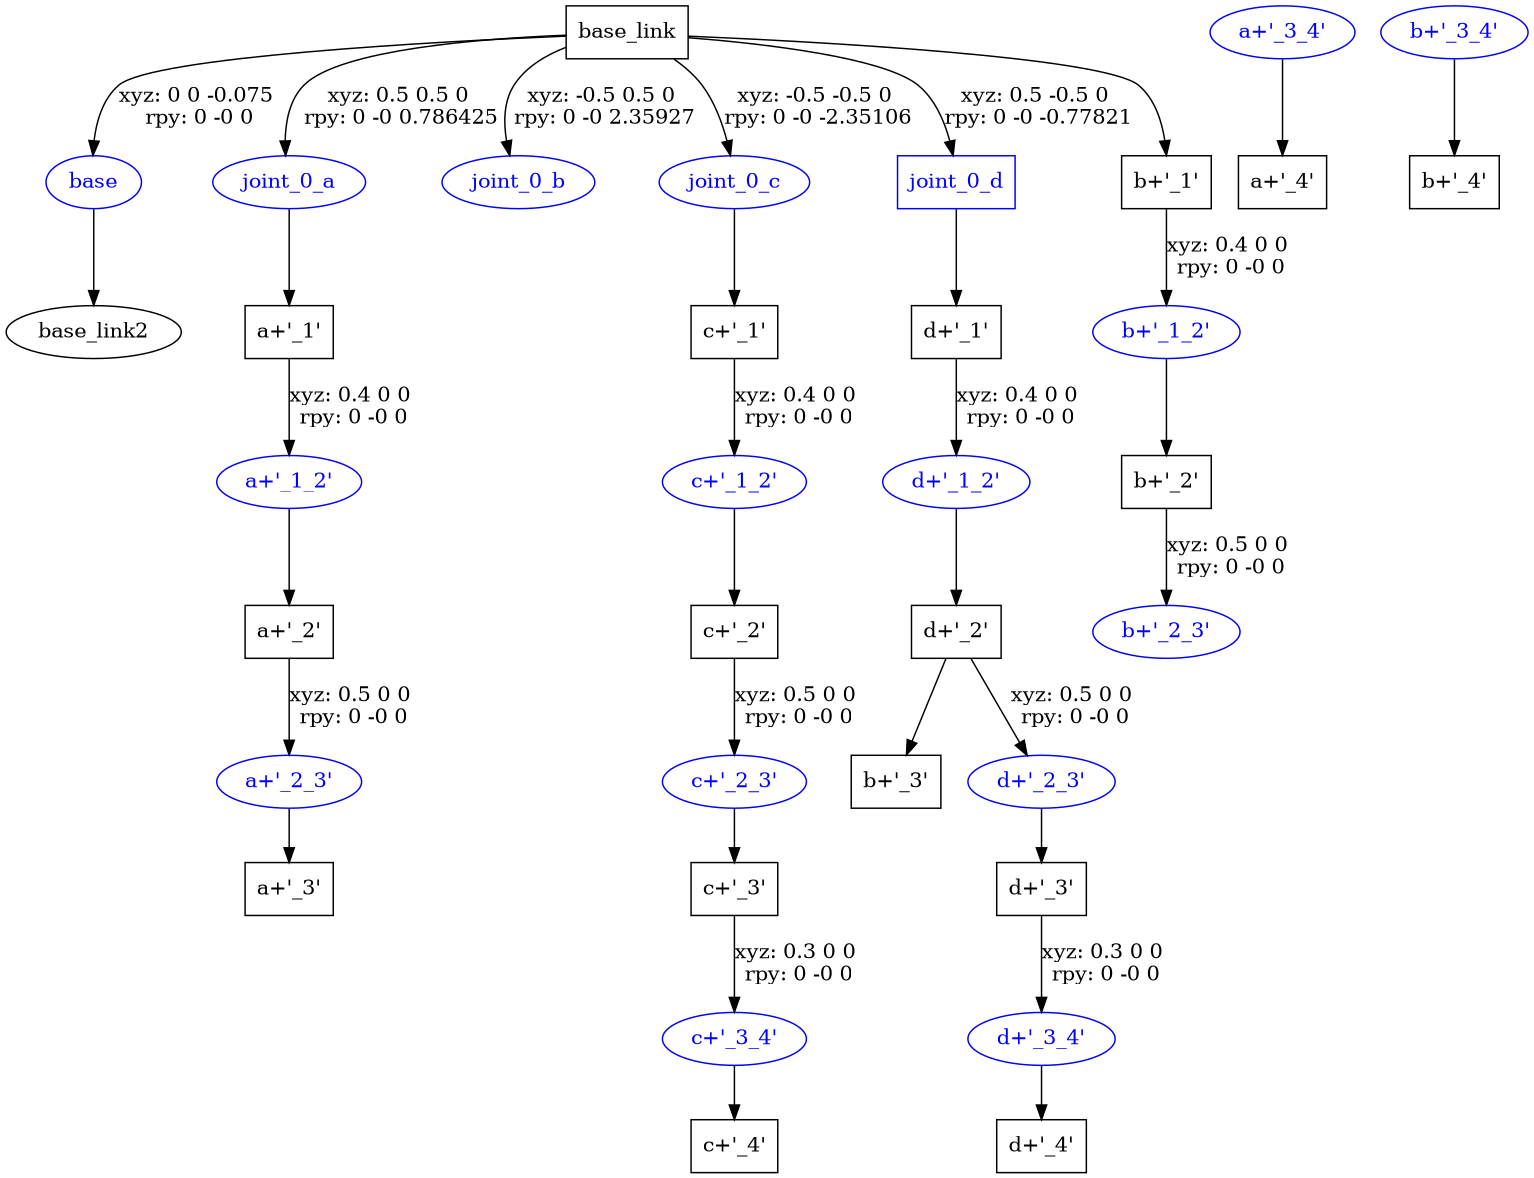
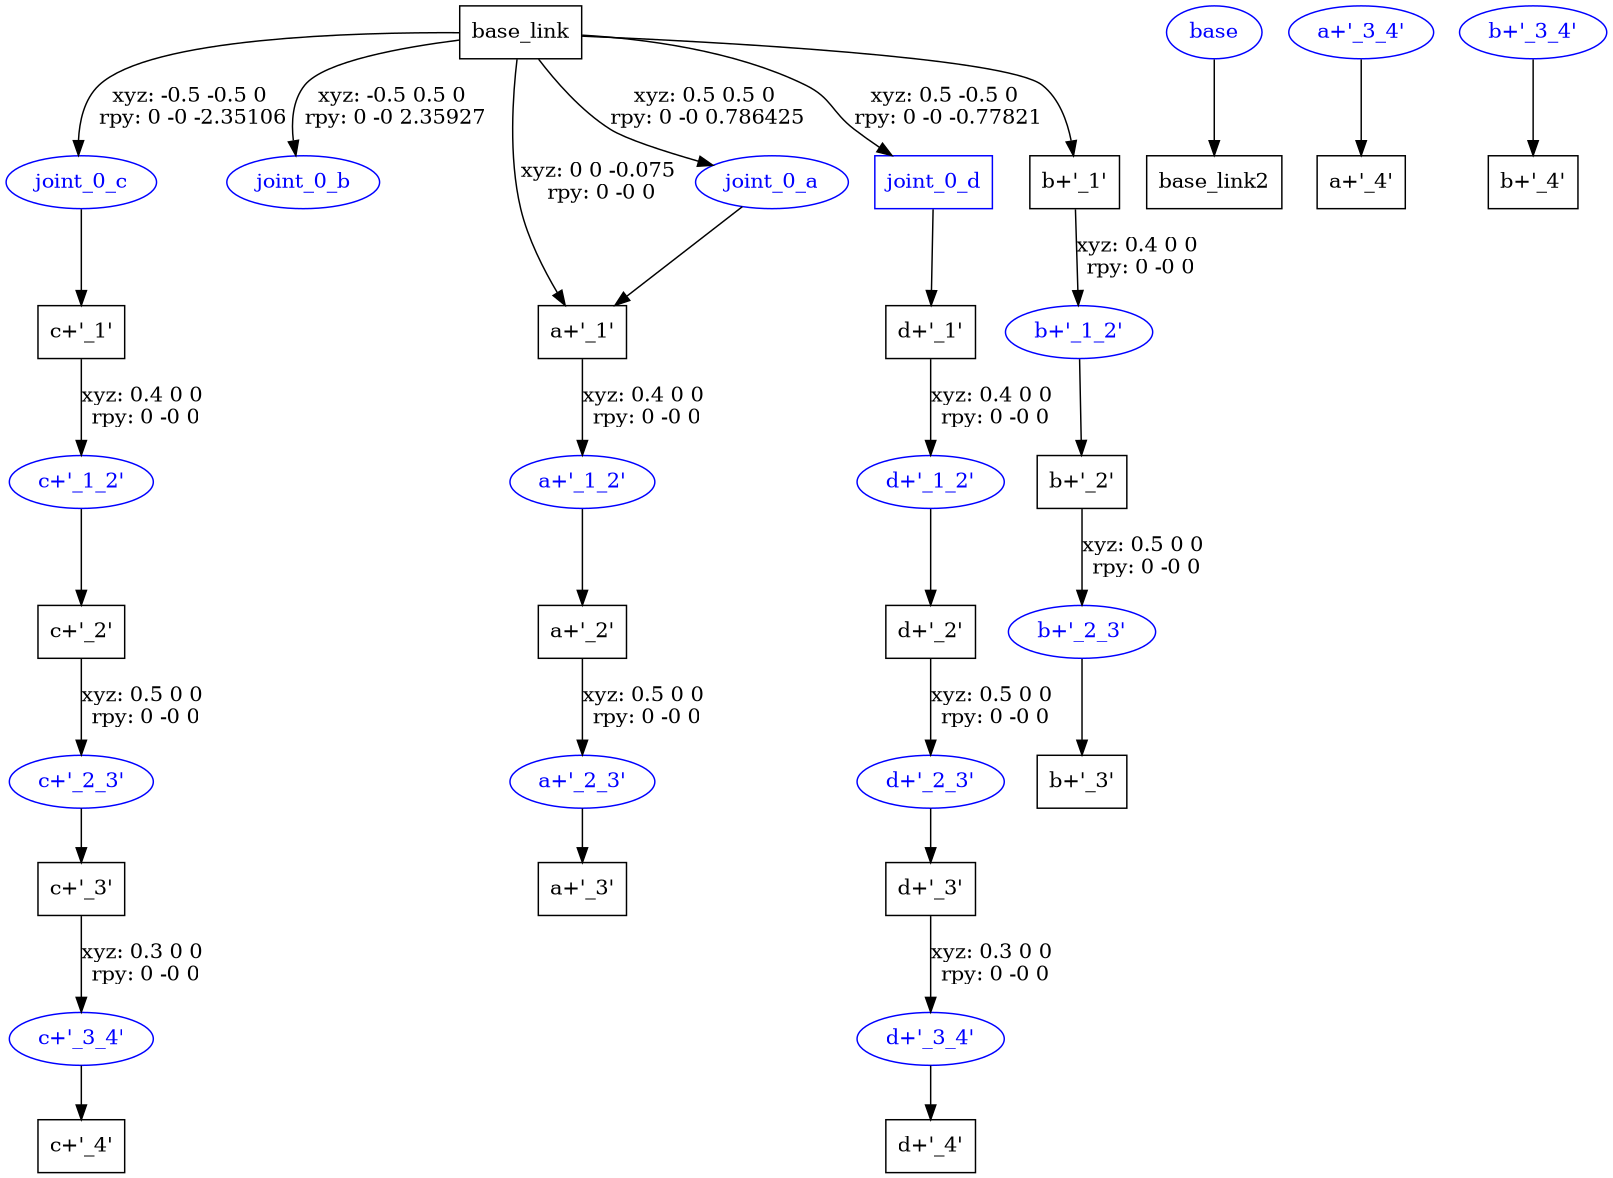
(310, 52) -> (516, 180)
(94, 332) -> (1214, 182)
(929, 700) -> (1082, 699)
